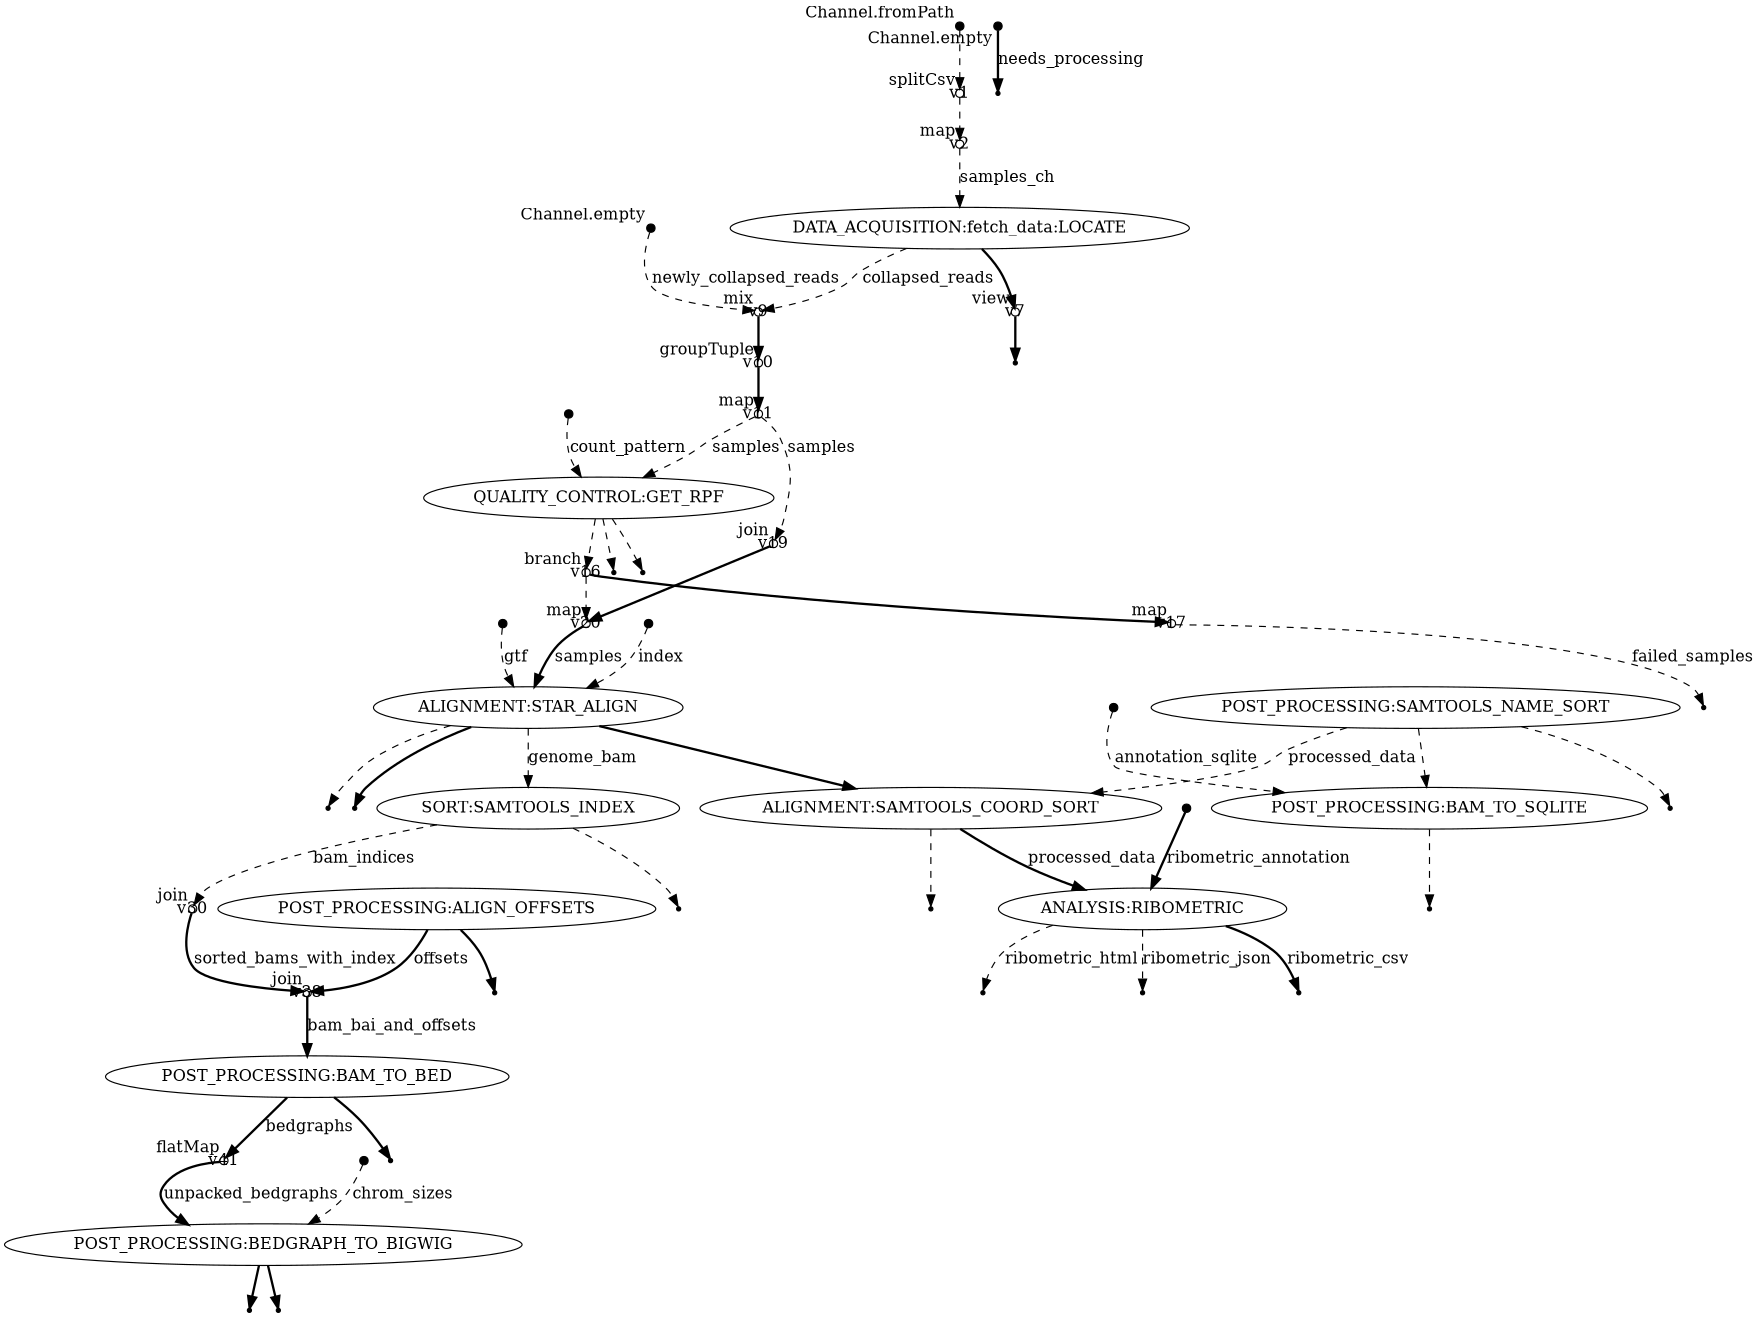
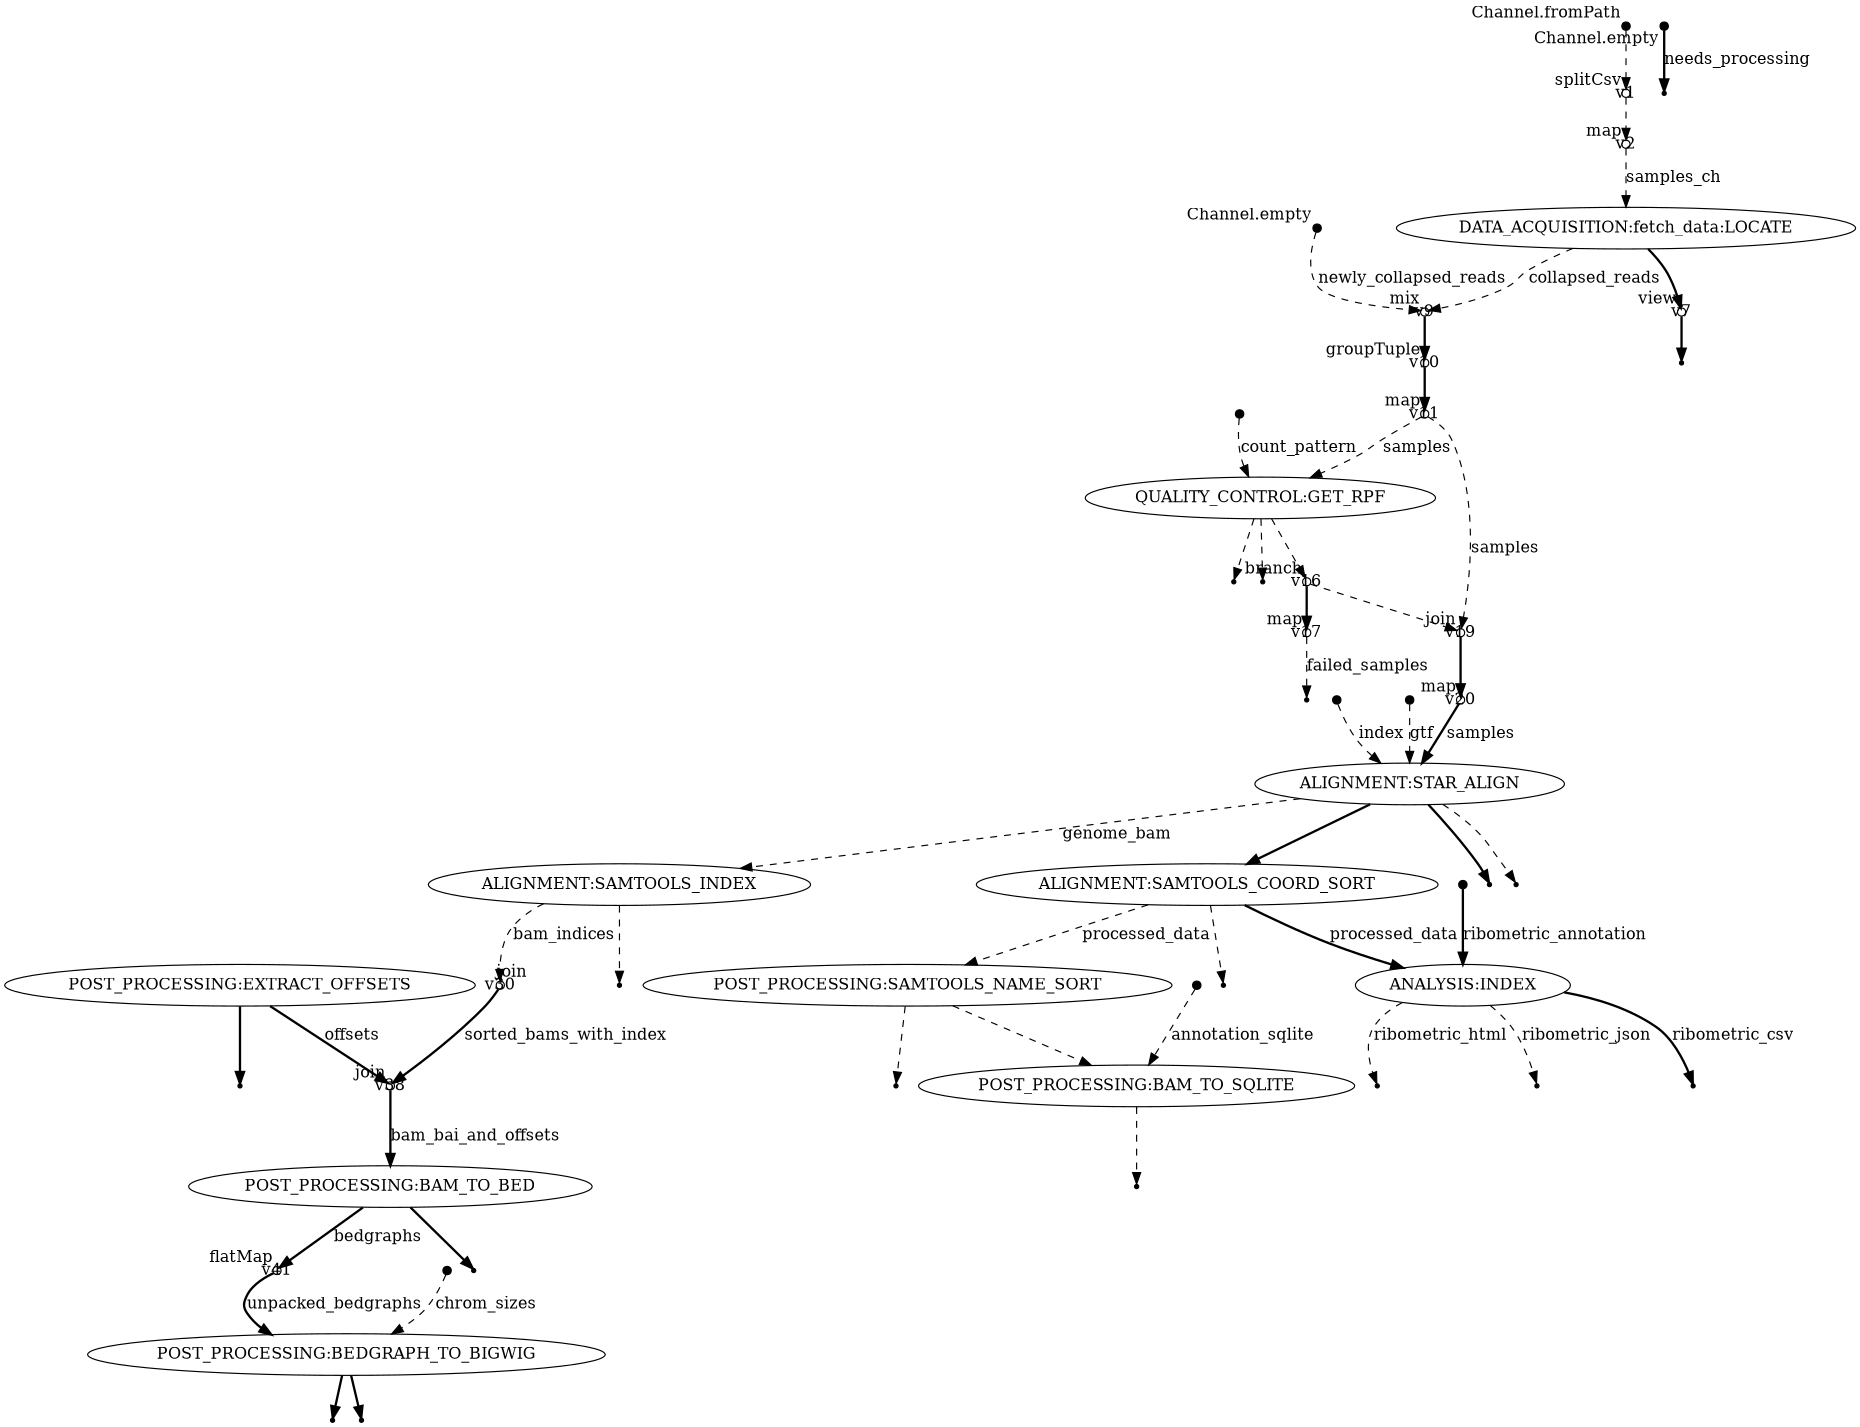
(586, 592) -> (1378, 605)
(1229, 774) -> (1062, 933)
(528, 808) -> (619, 885)
(437, 909) -> (240, 985)
(1143, 909) -> (1463, 985)
